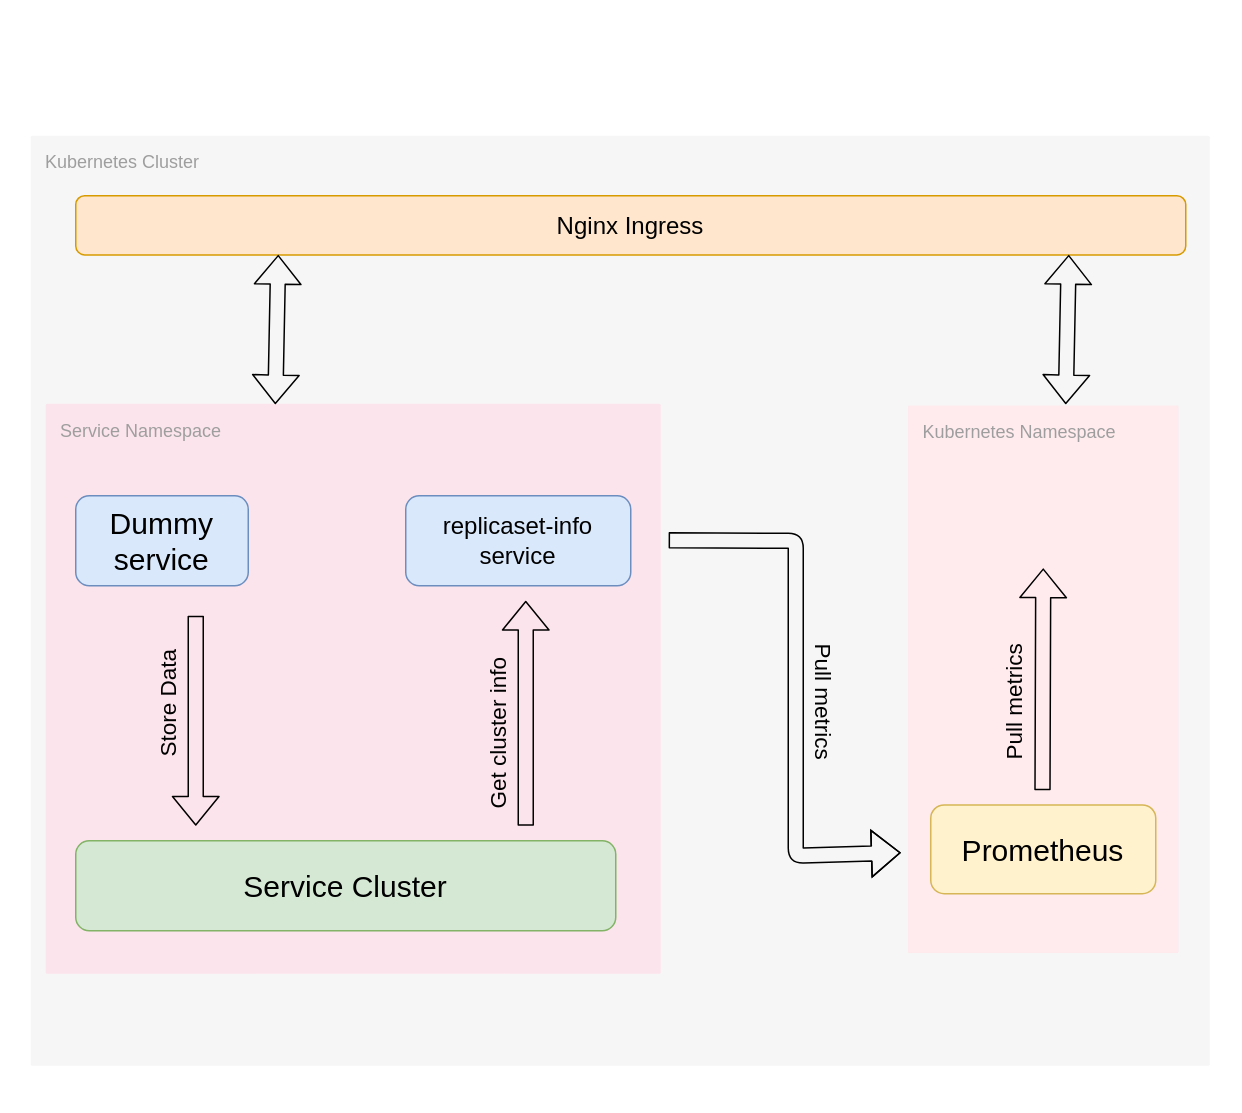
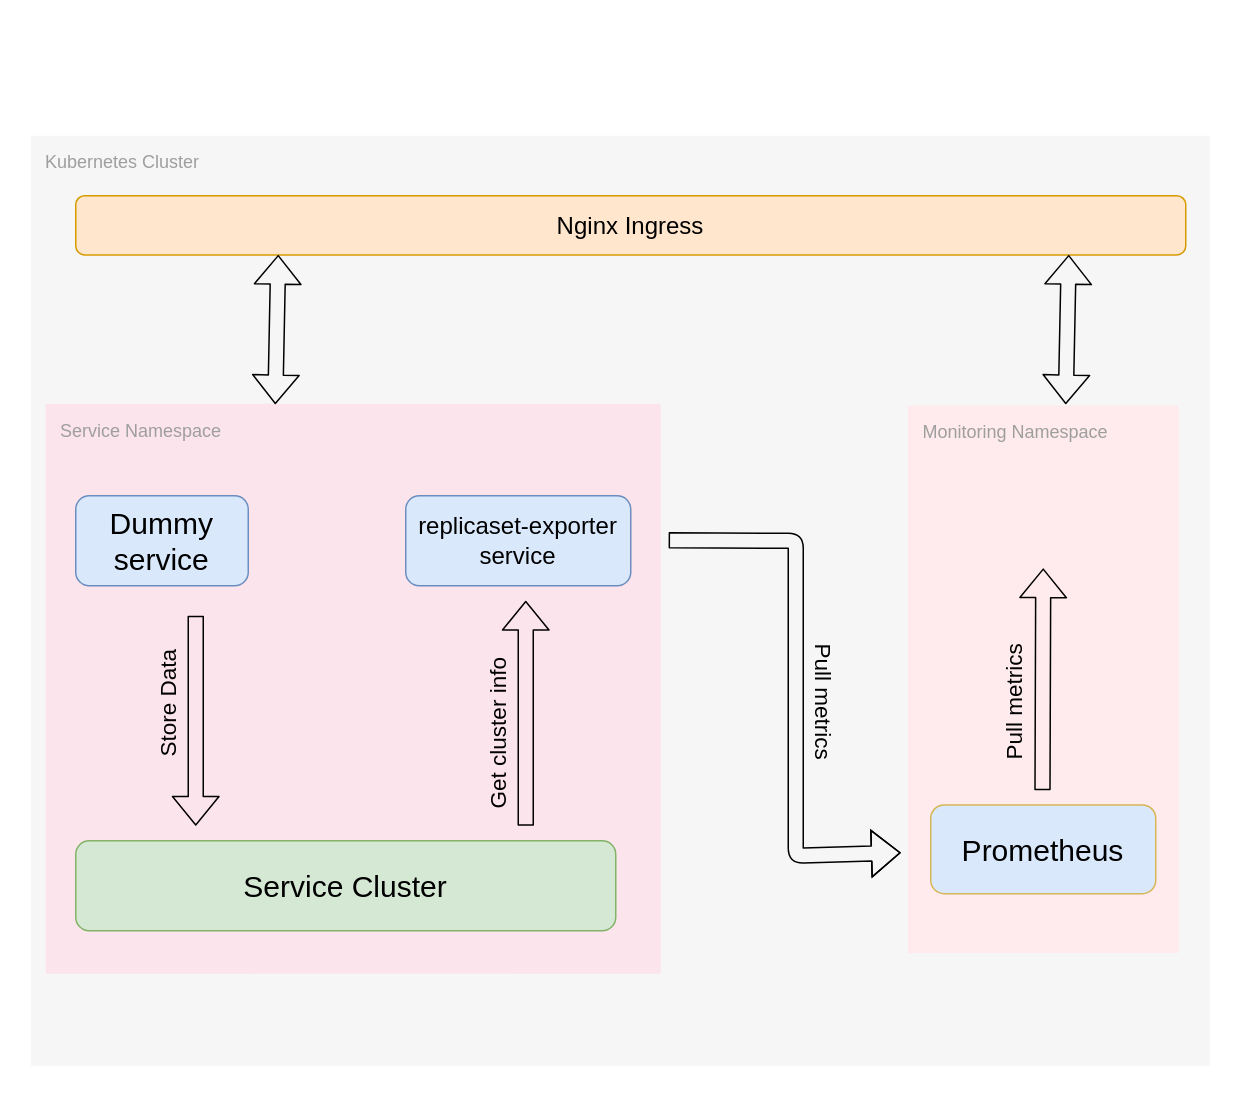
(1022, 433) -> (1017, 433)
(518, 541) -> (518, 541)
(1043, 849) -> (1043, 849)
